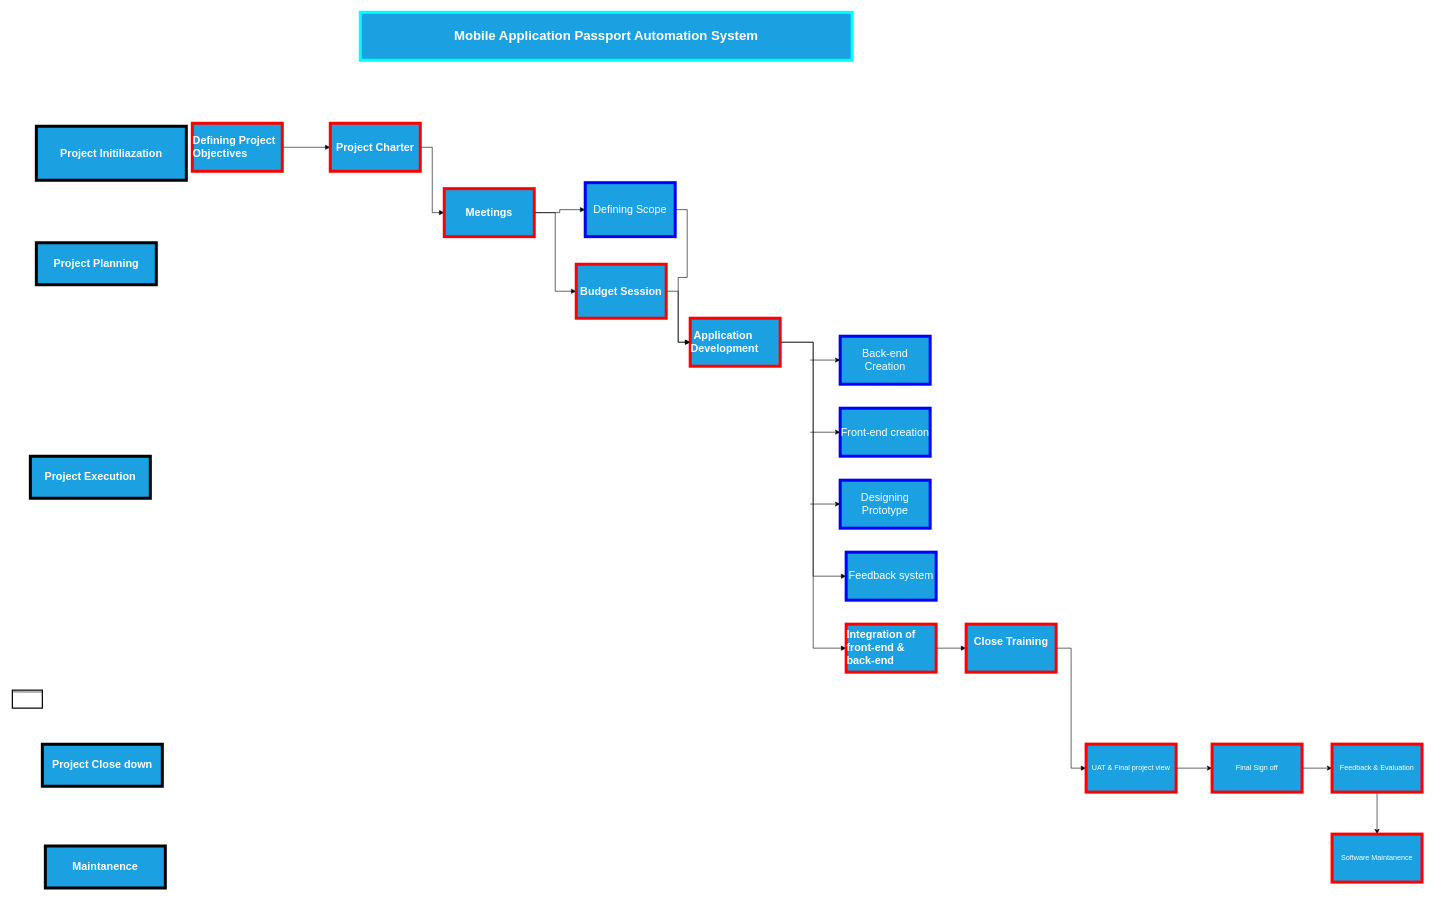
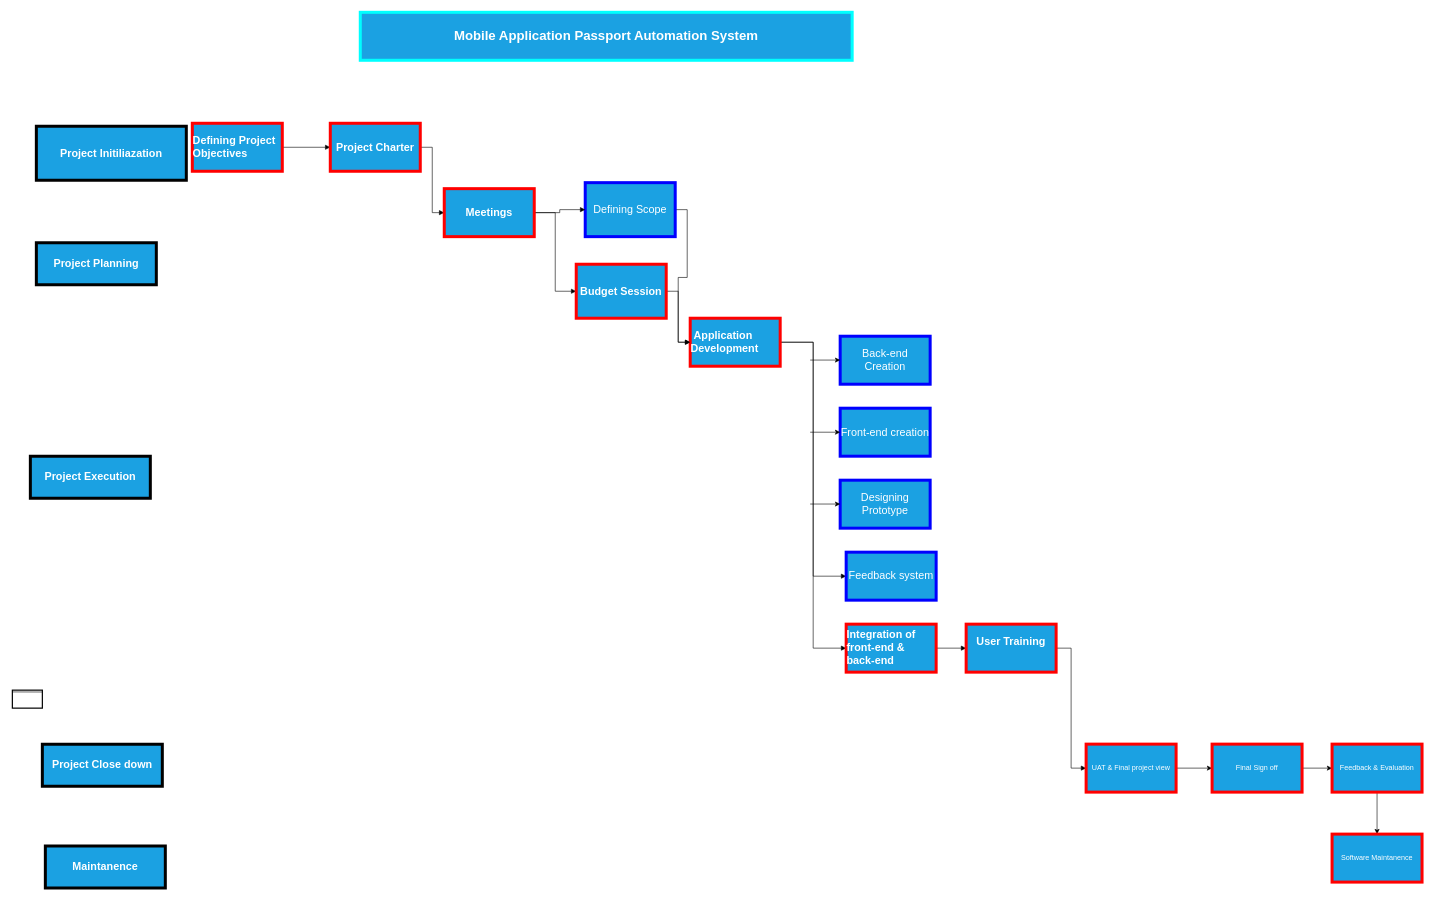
(1011, 648) -> (1011, 648)
